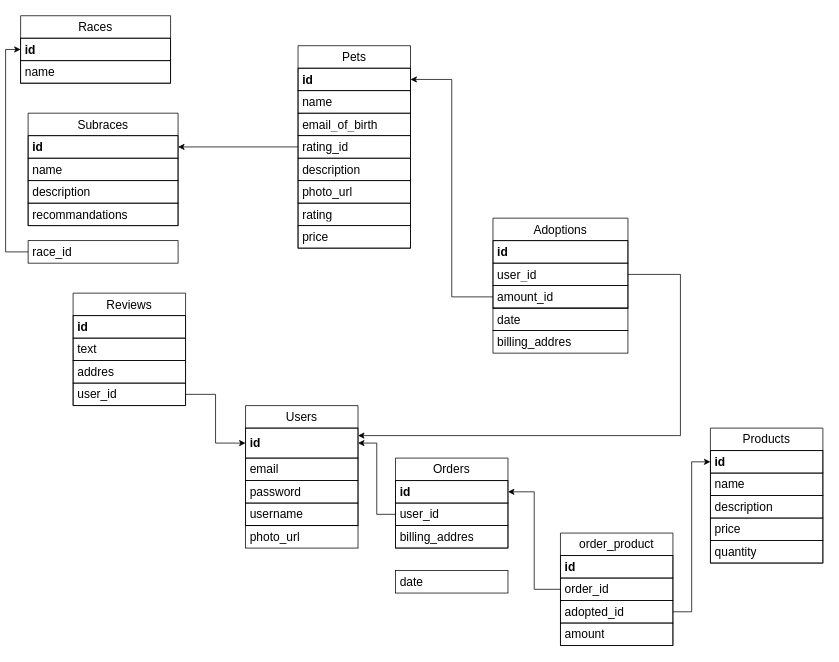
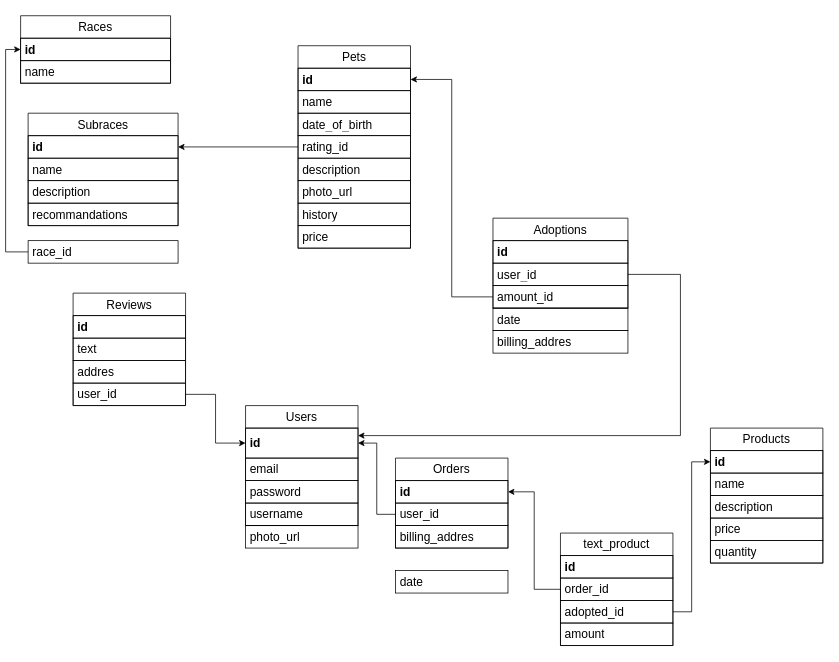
(345, 124) -> (345, 124)
(321, 214) -> (325, 214)
(617, 544) -> (617, 544)
